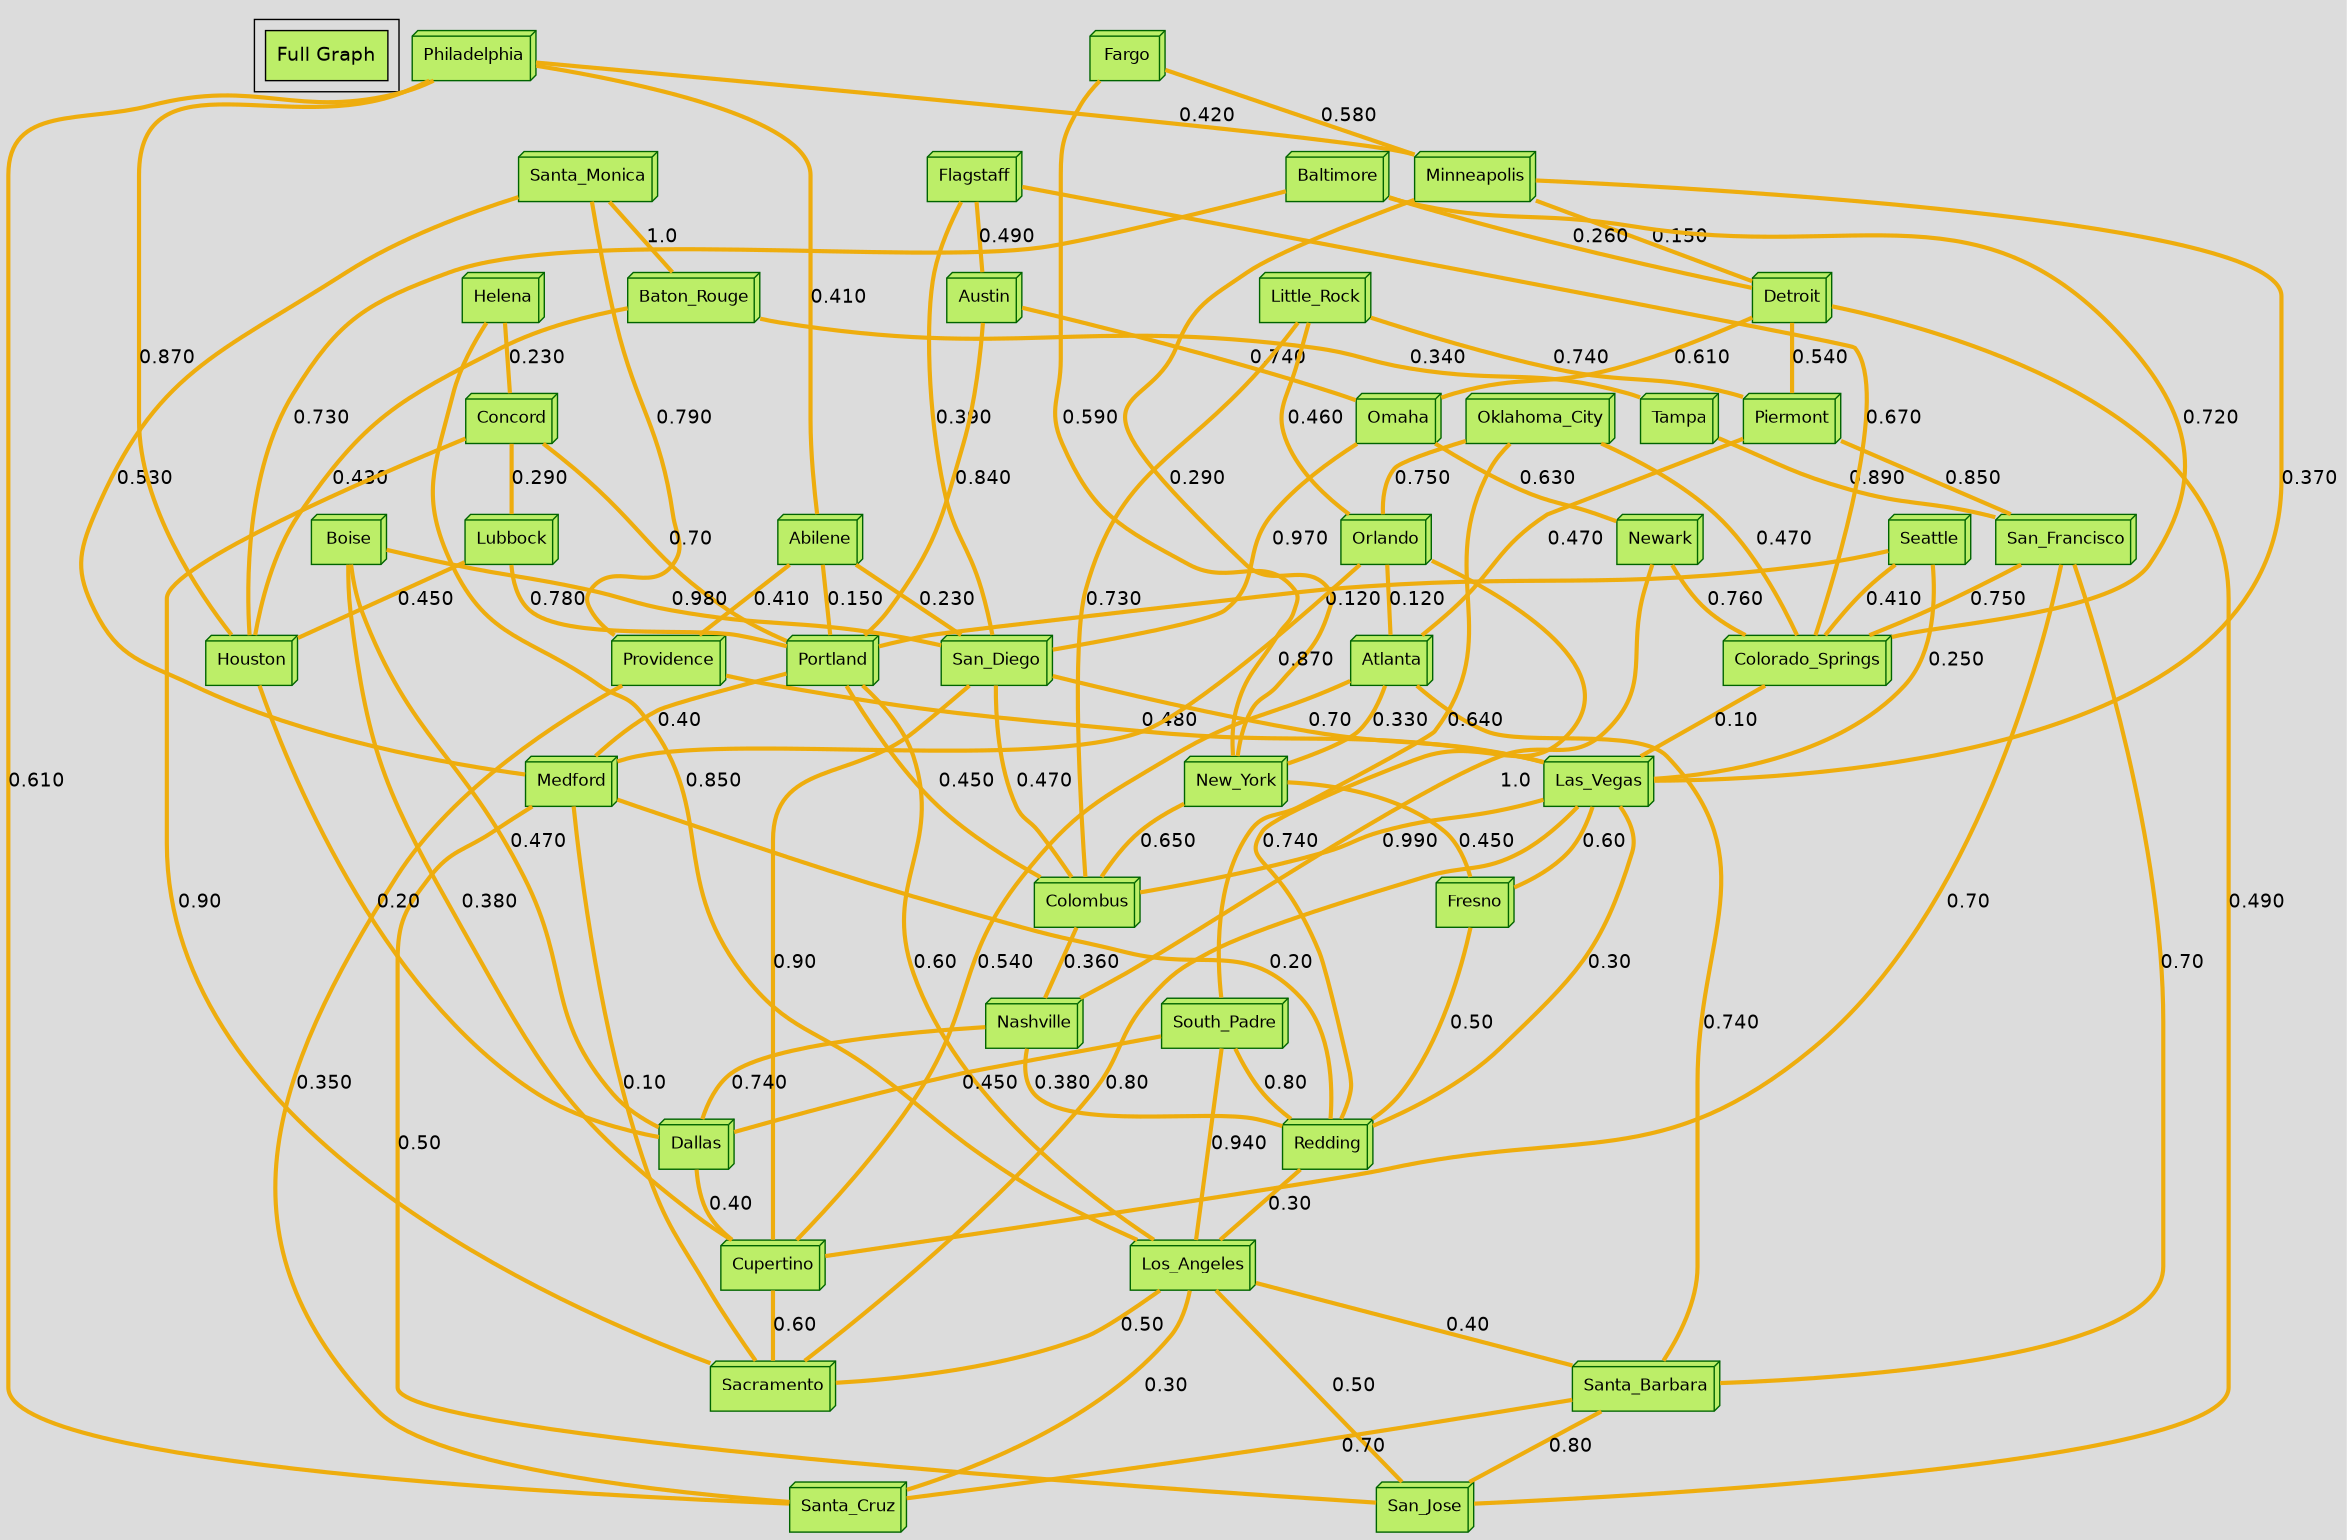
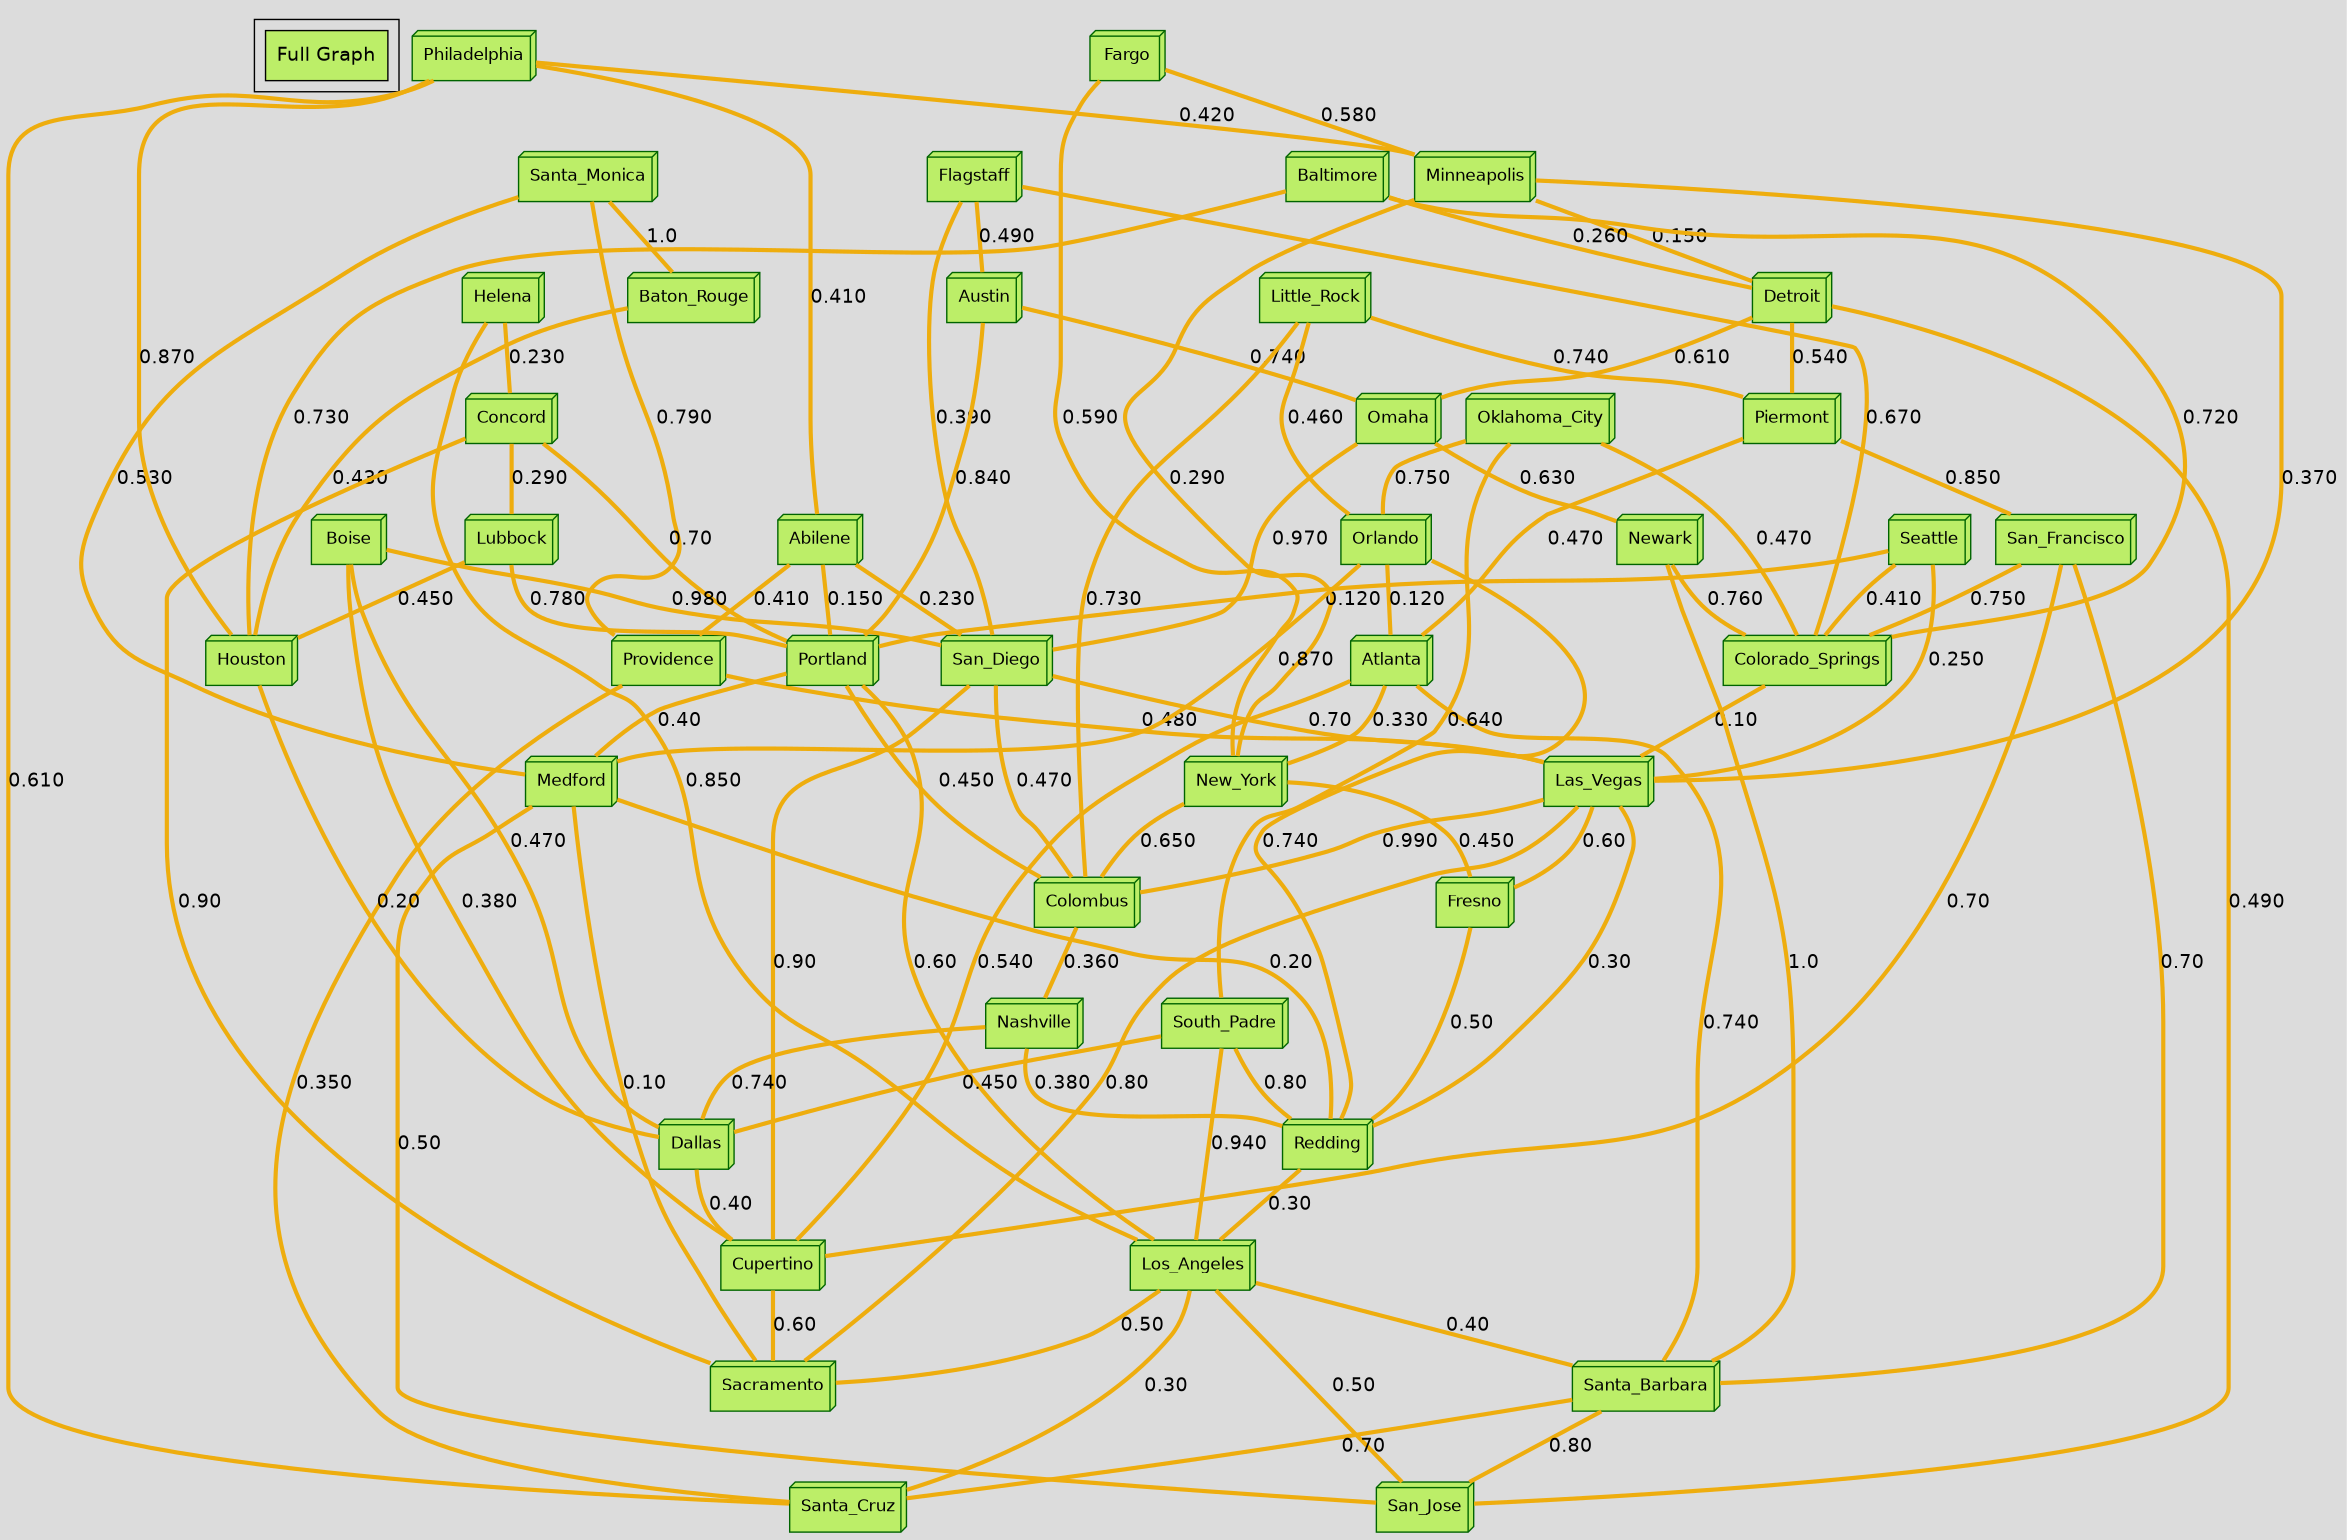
(1679, 418) -> none
(1412, 800) -> (1788, 972)
